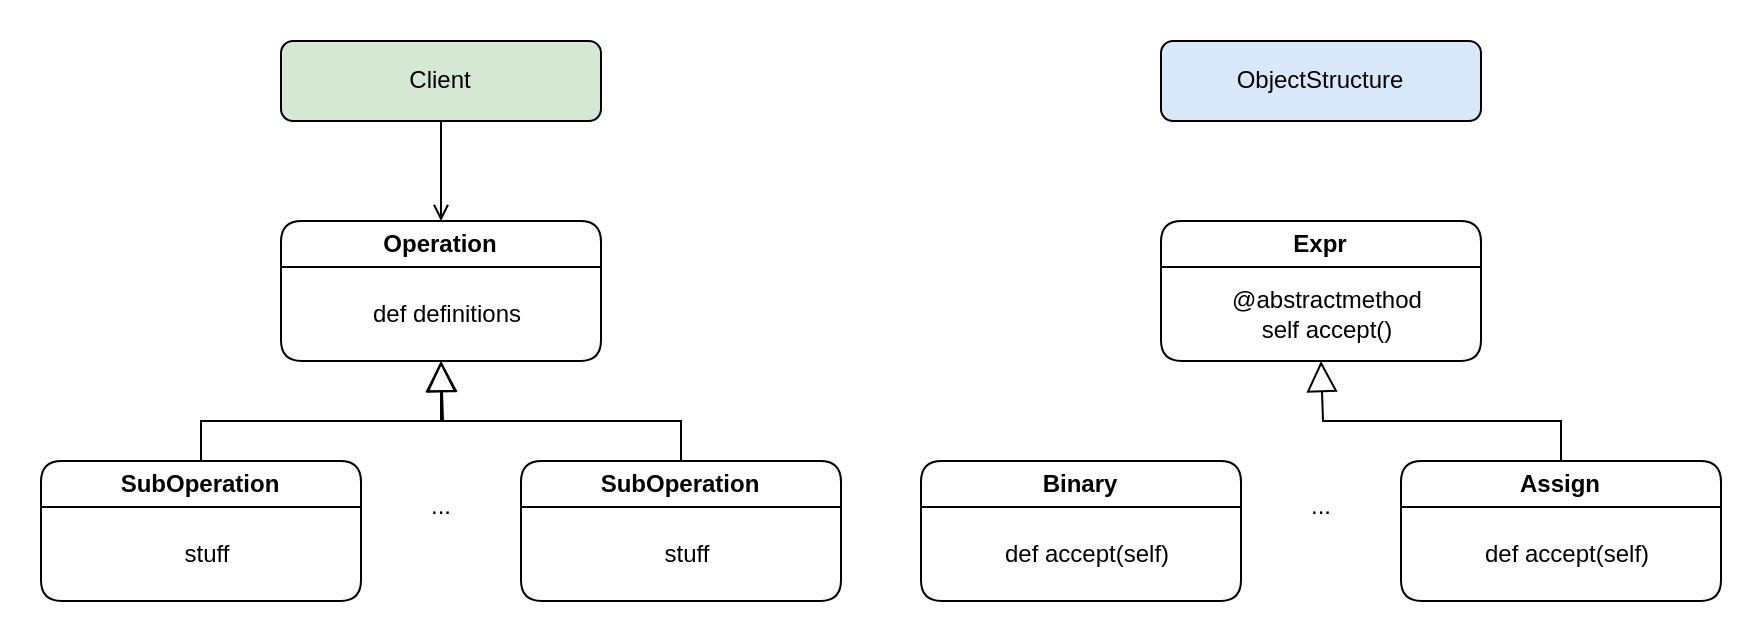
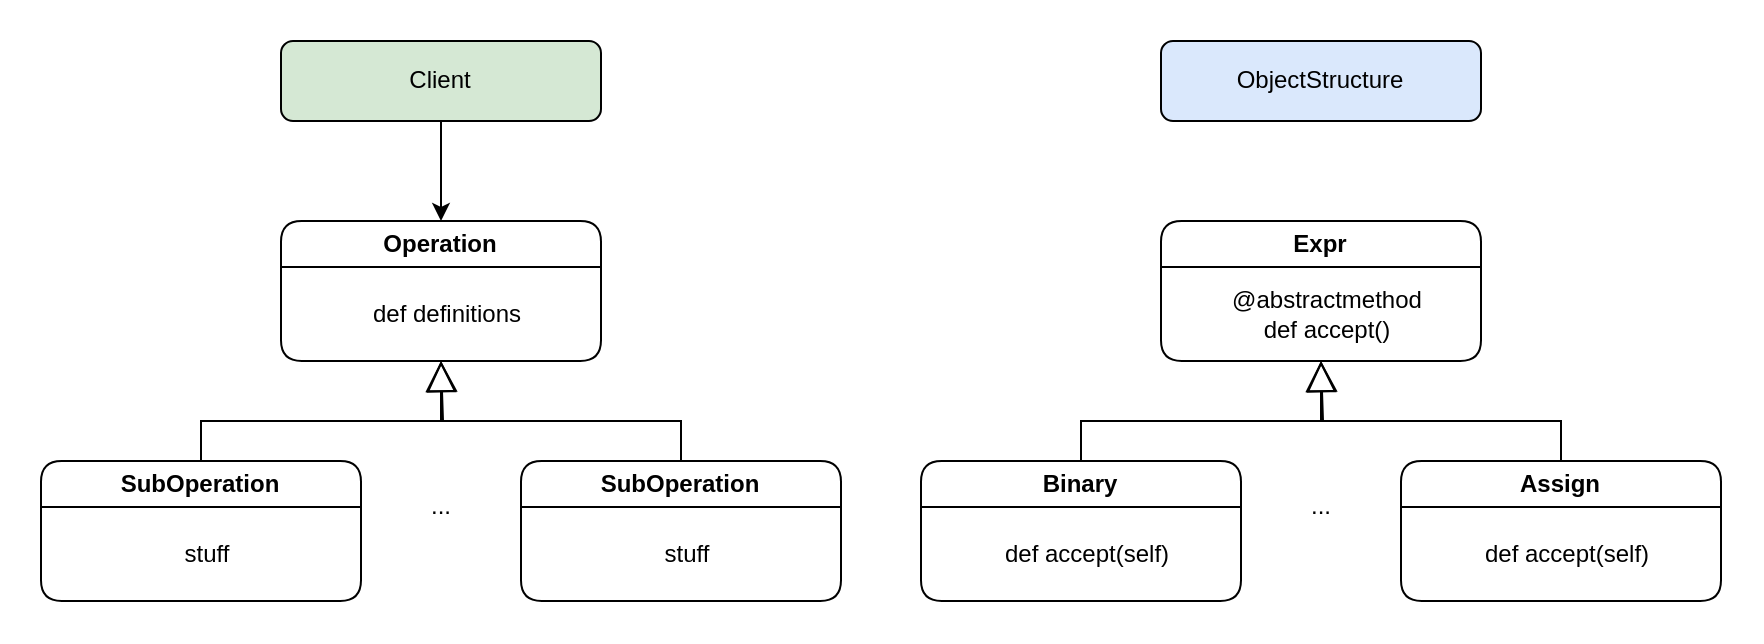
(441, 208) -> (441, 206)
(1328, 315) -> (1328, 315)
none -> (1180, 421)
